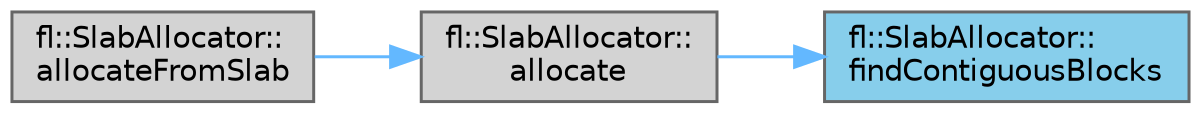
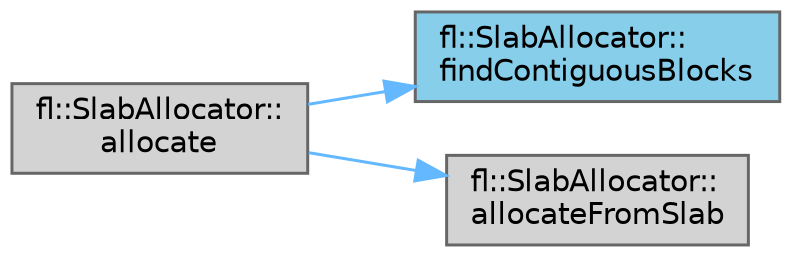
(352, 57) -> (363, 162)
